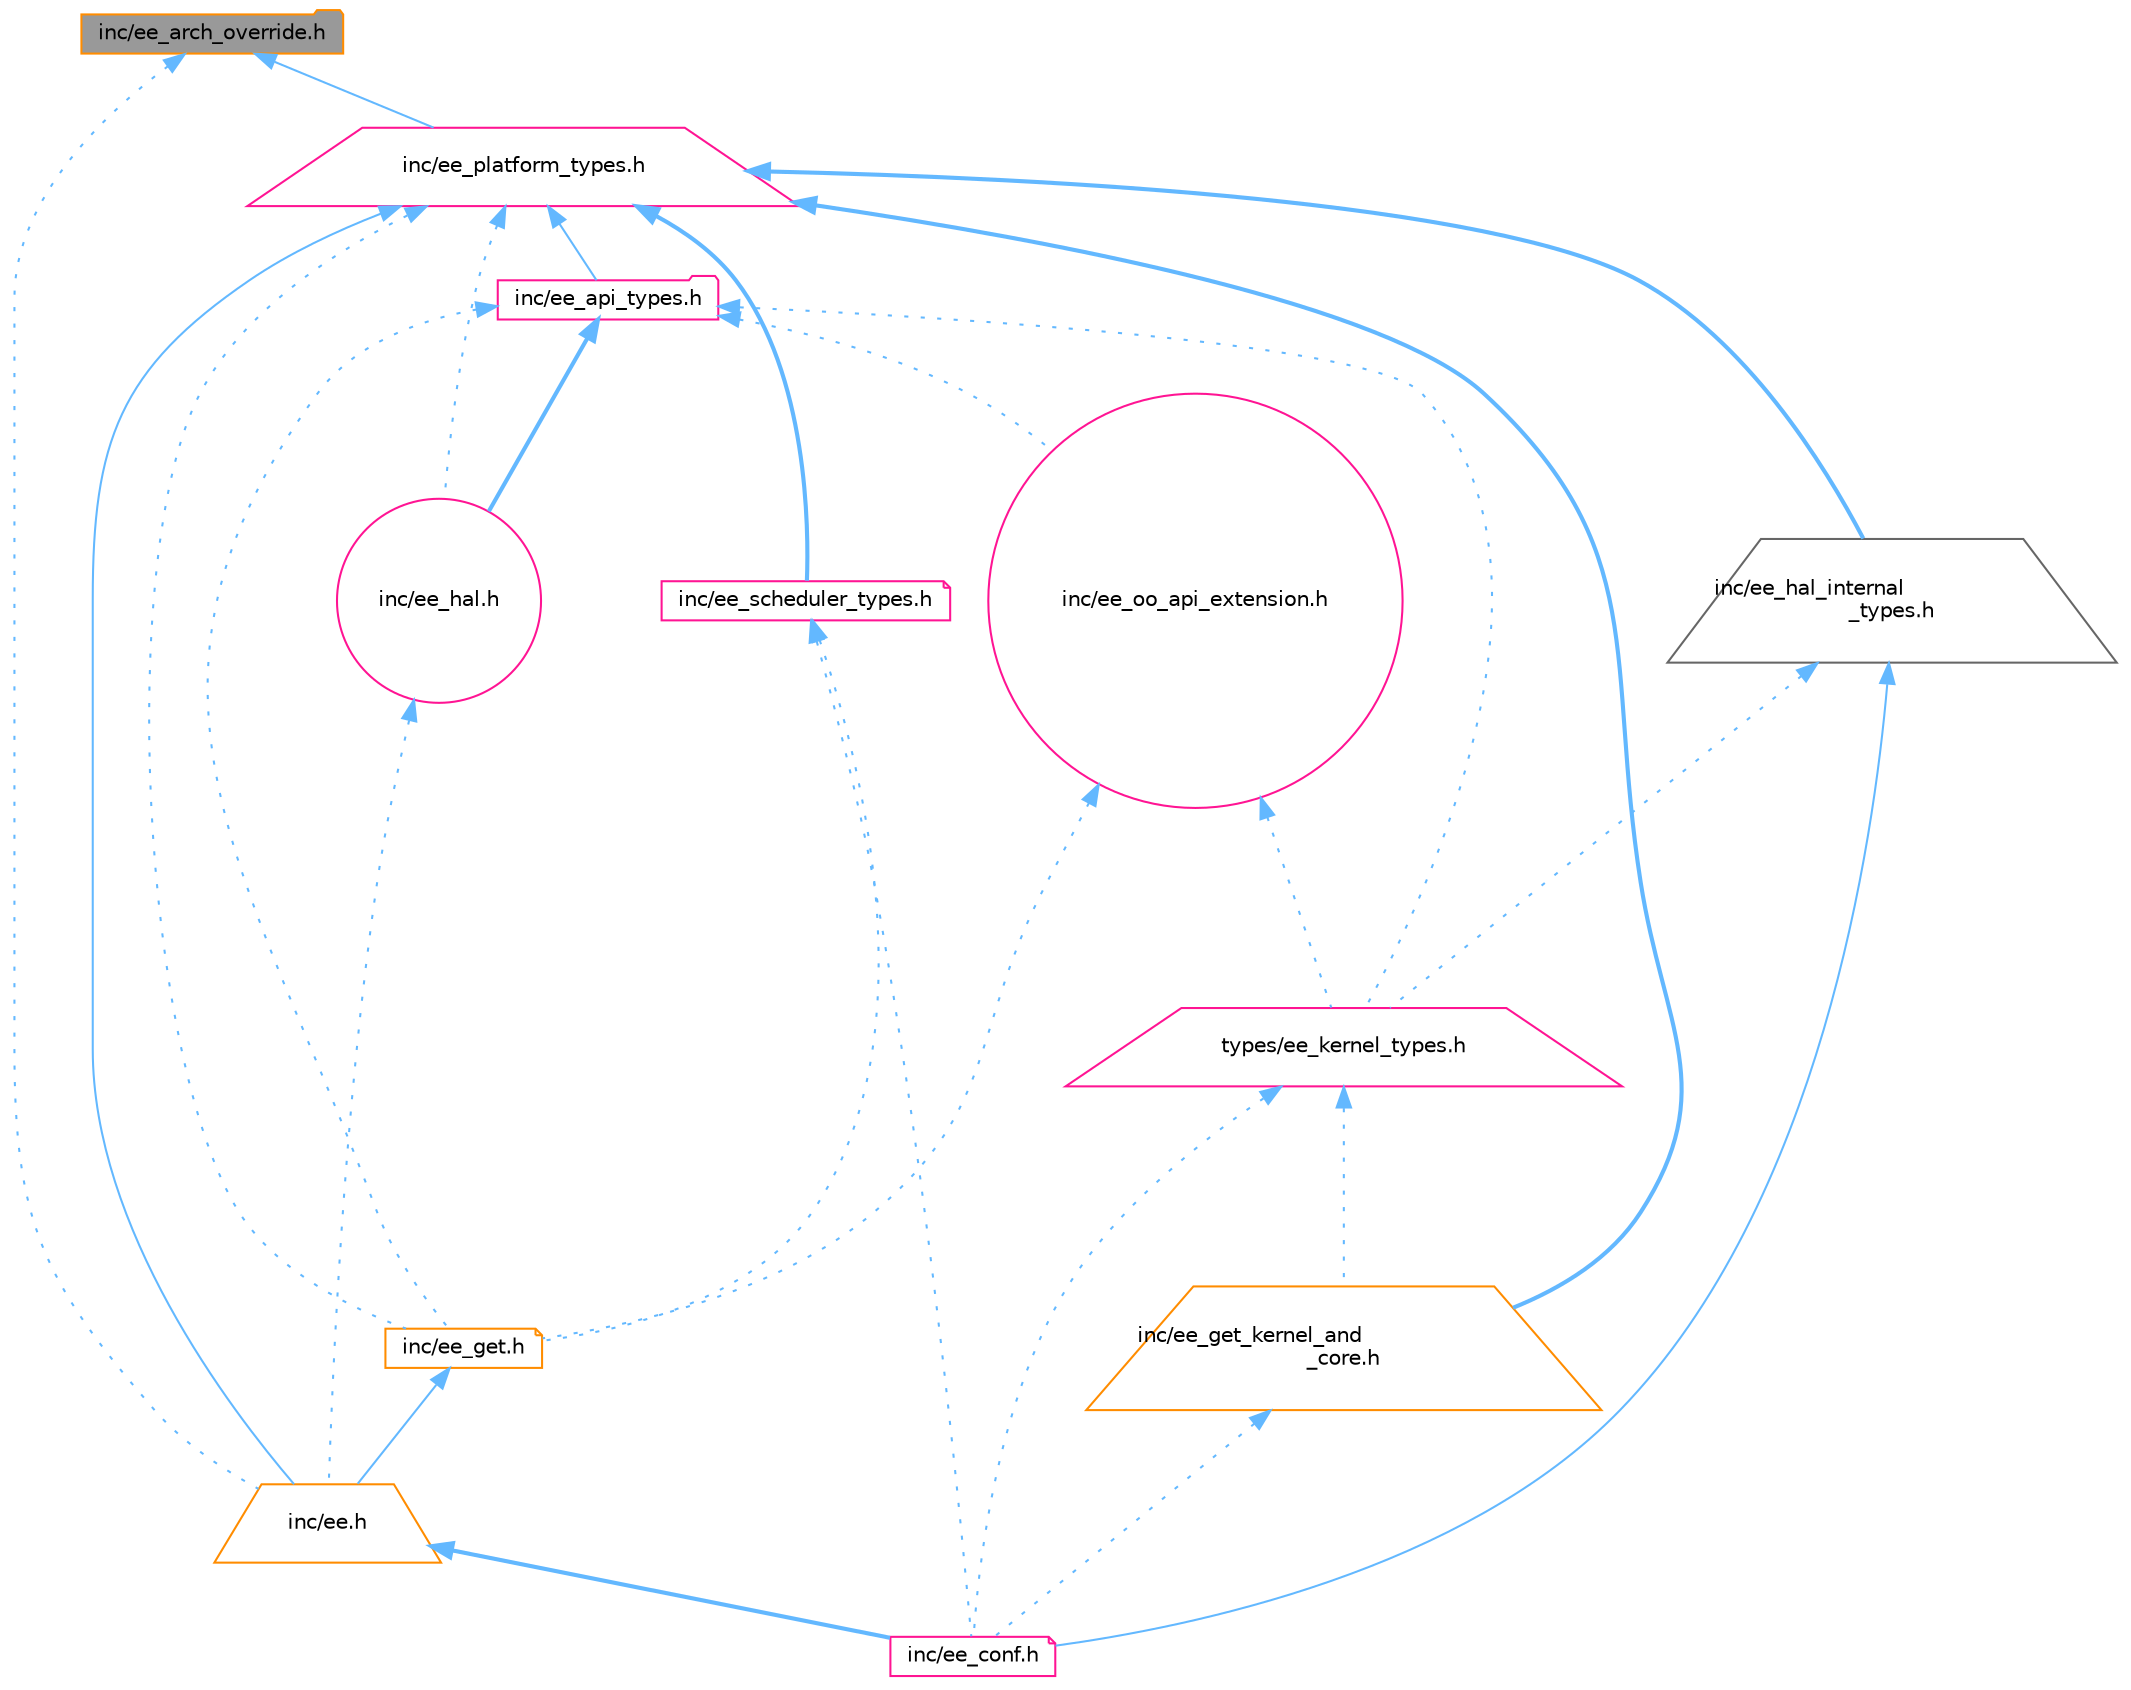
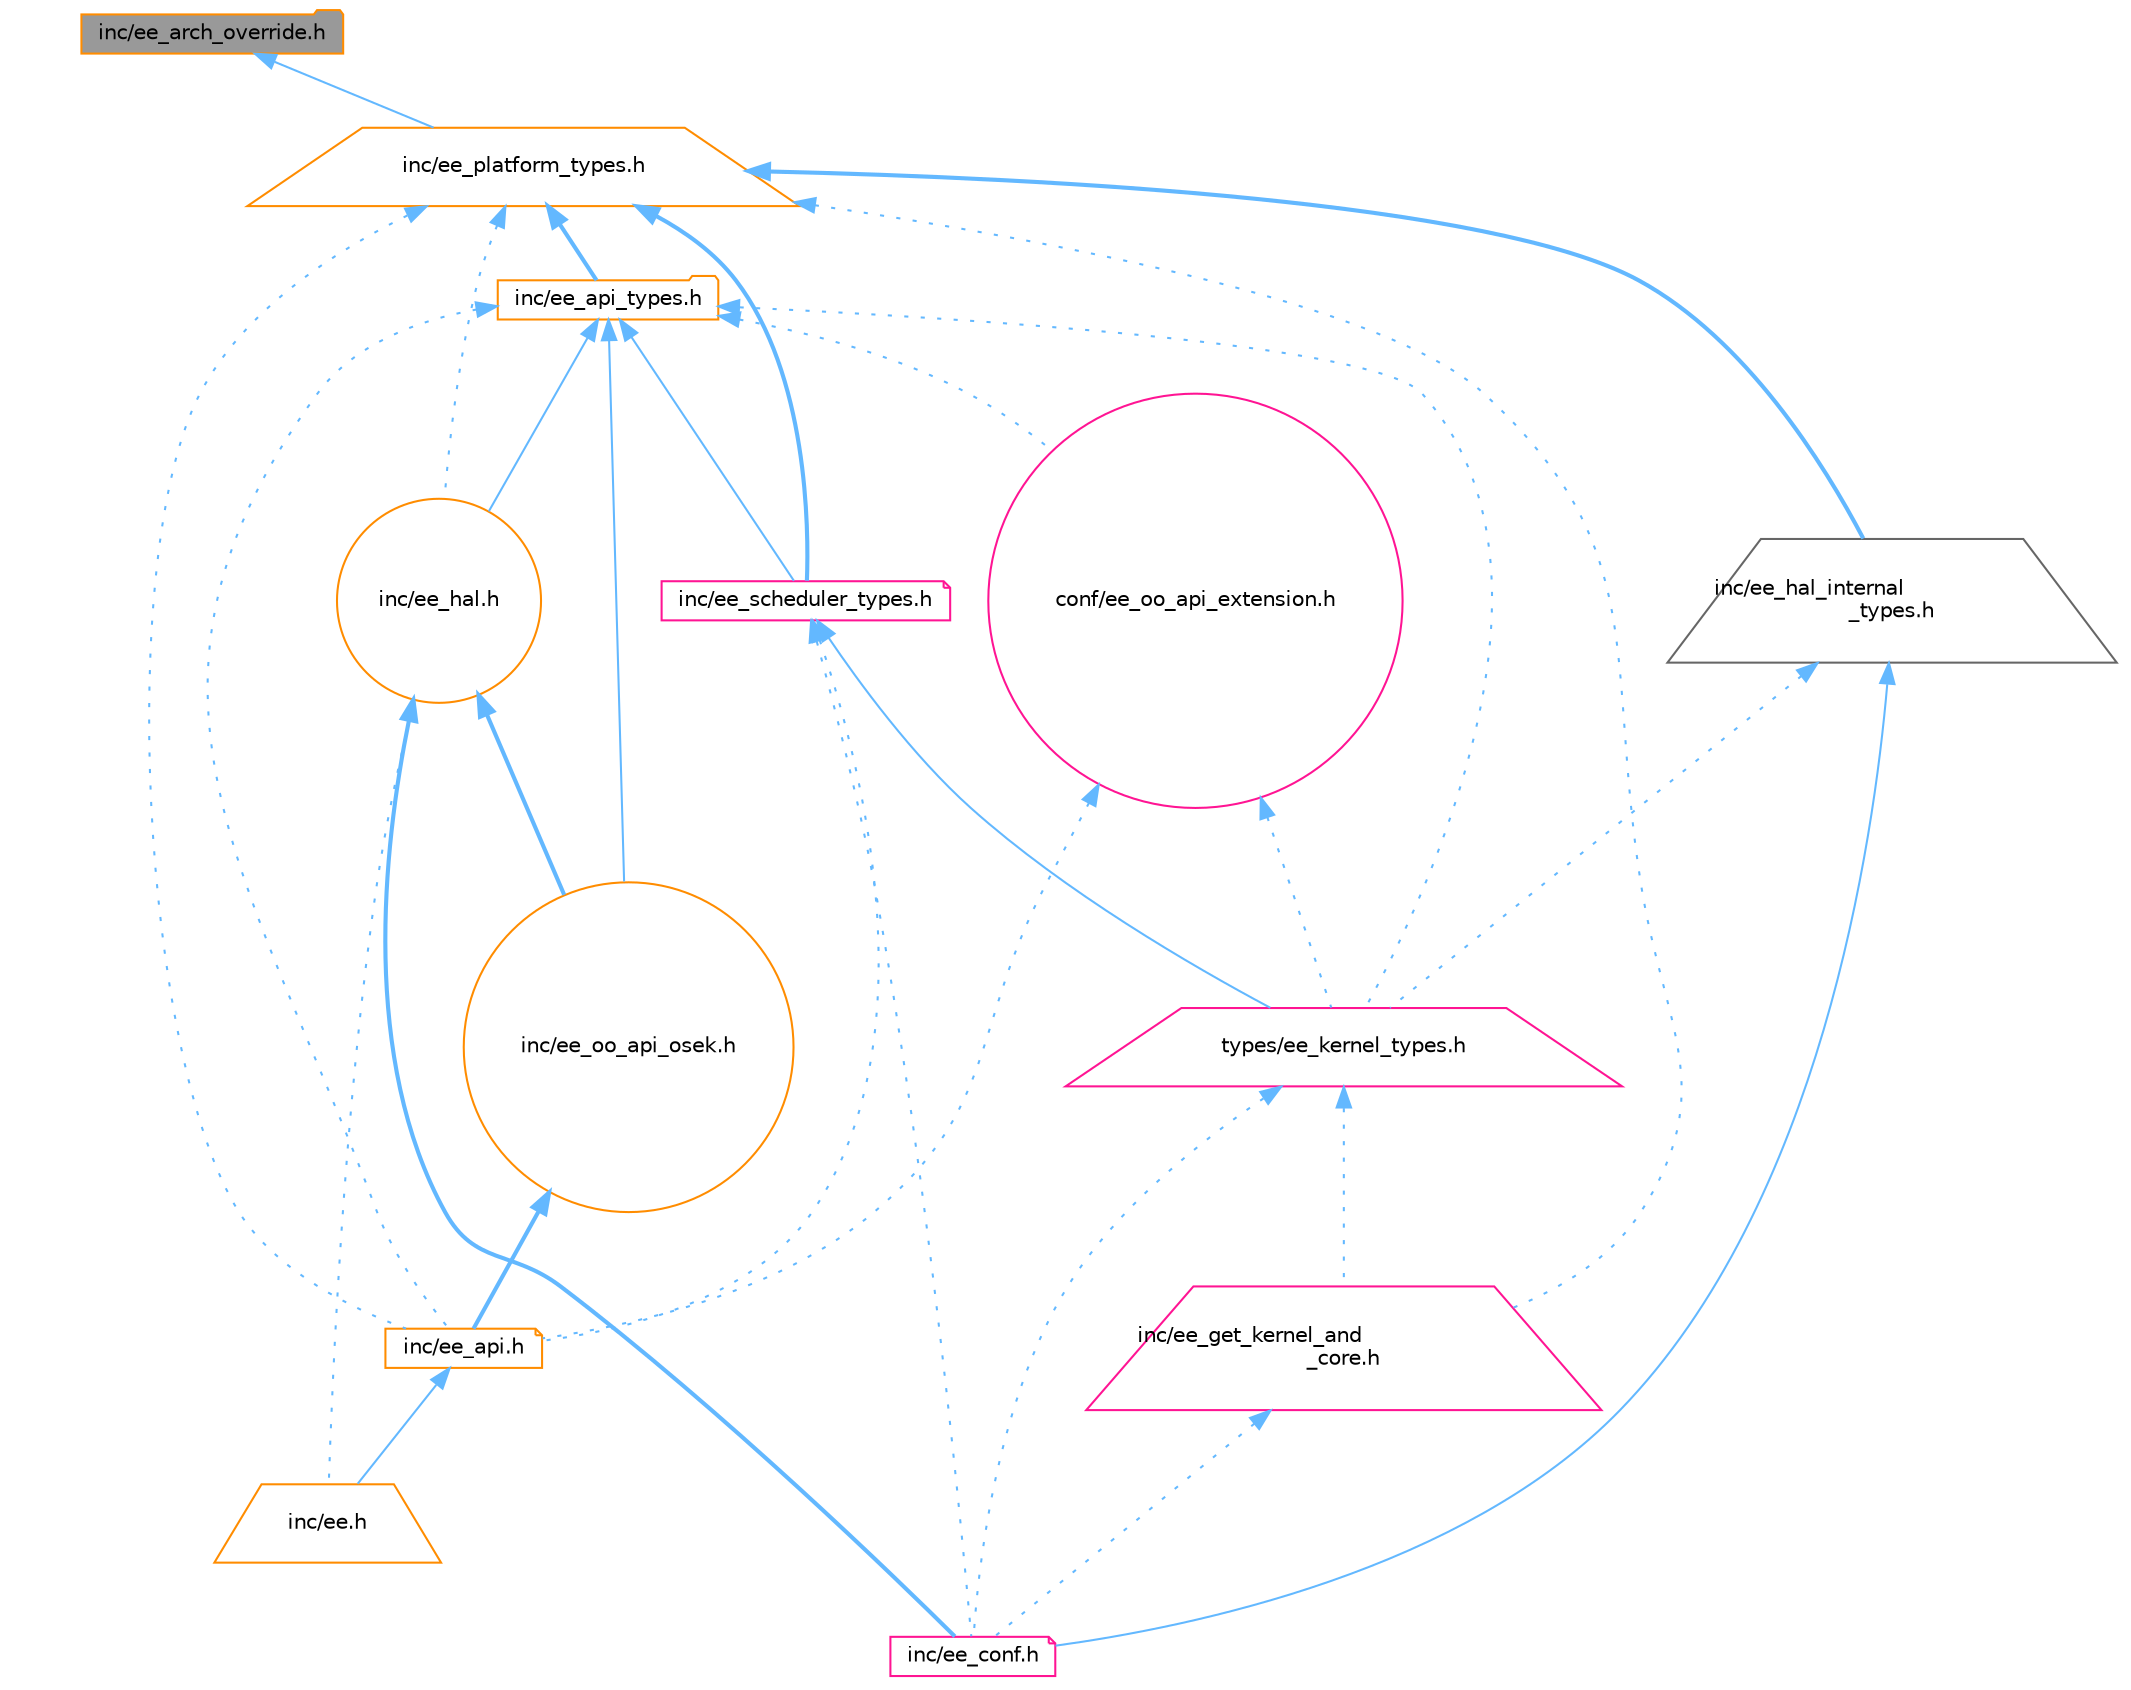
(524, 167) -> (524, 167)
(578, 252) -> (578, 252)
(608, 300) -> (608, 300)
(538, 425) -> (538, 425)
none -> (713, 459)
(1584, 526) -> (1584, 526)
(439, 601) -> (439, 601)
(1195, 601) -> (1195, 601)
(14, 795) -> none
(93, 807) -> none
none -> (1024, 852)
none -> (629, 1047)
(464, 1348) -> (464, 1348)
(1344, 1348) -> (1344, 1348)
(671, 1594) -> (482, 1250)
